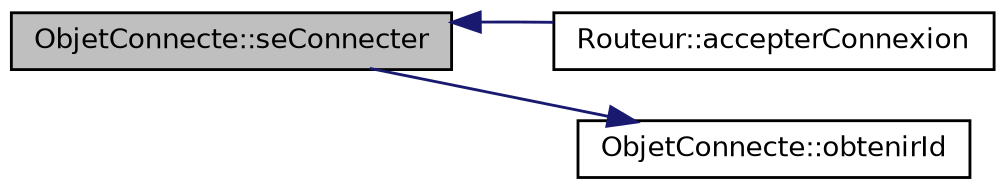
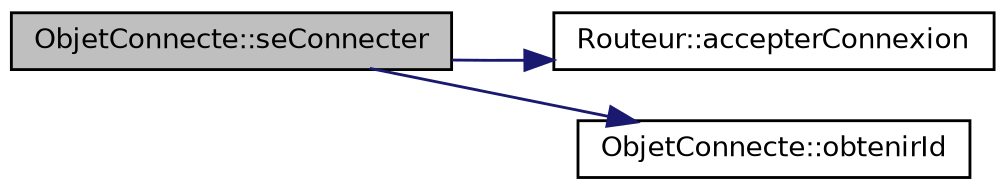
(517, 22) -> (488, 60)
